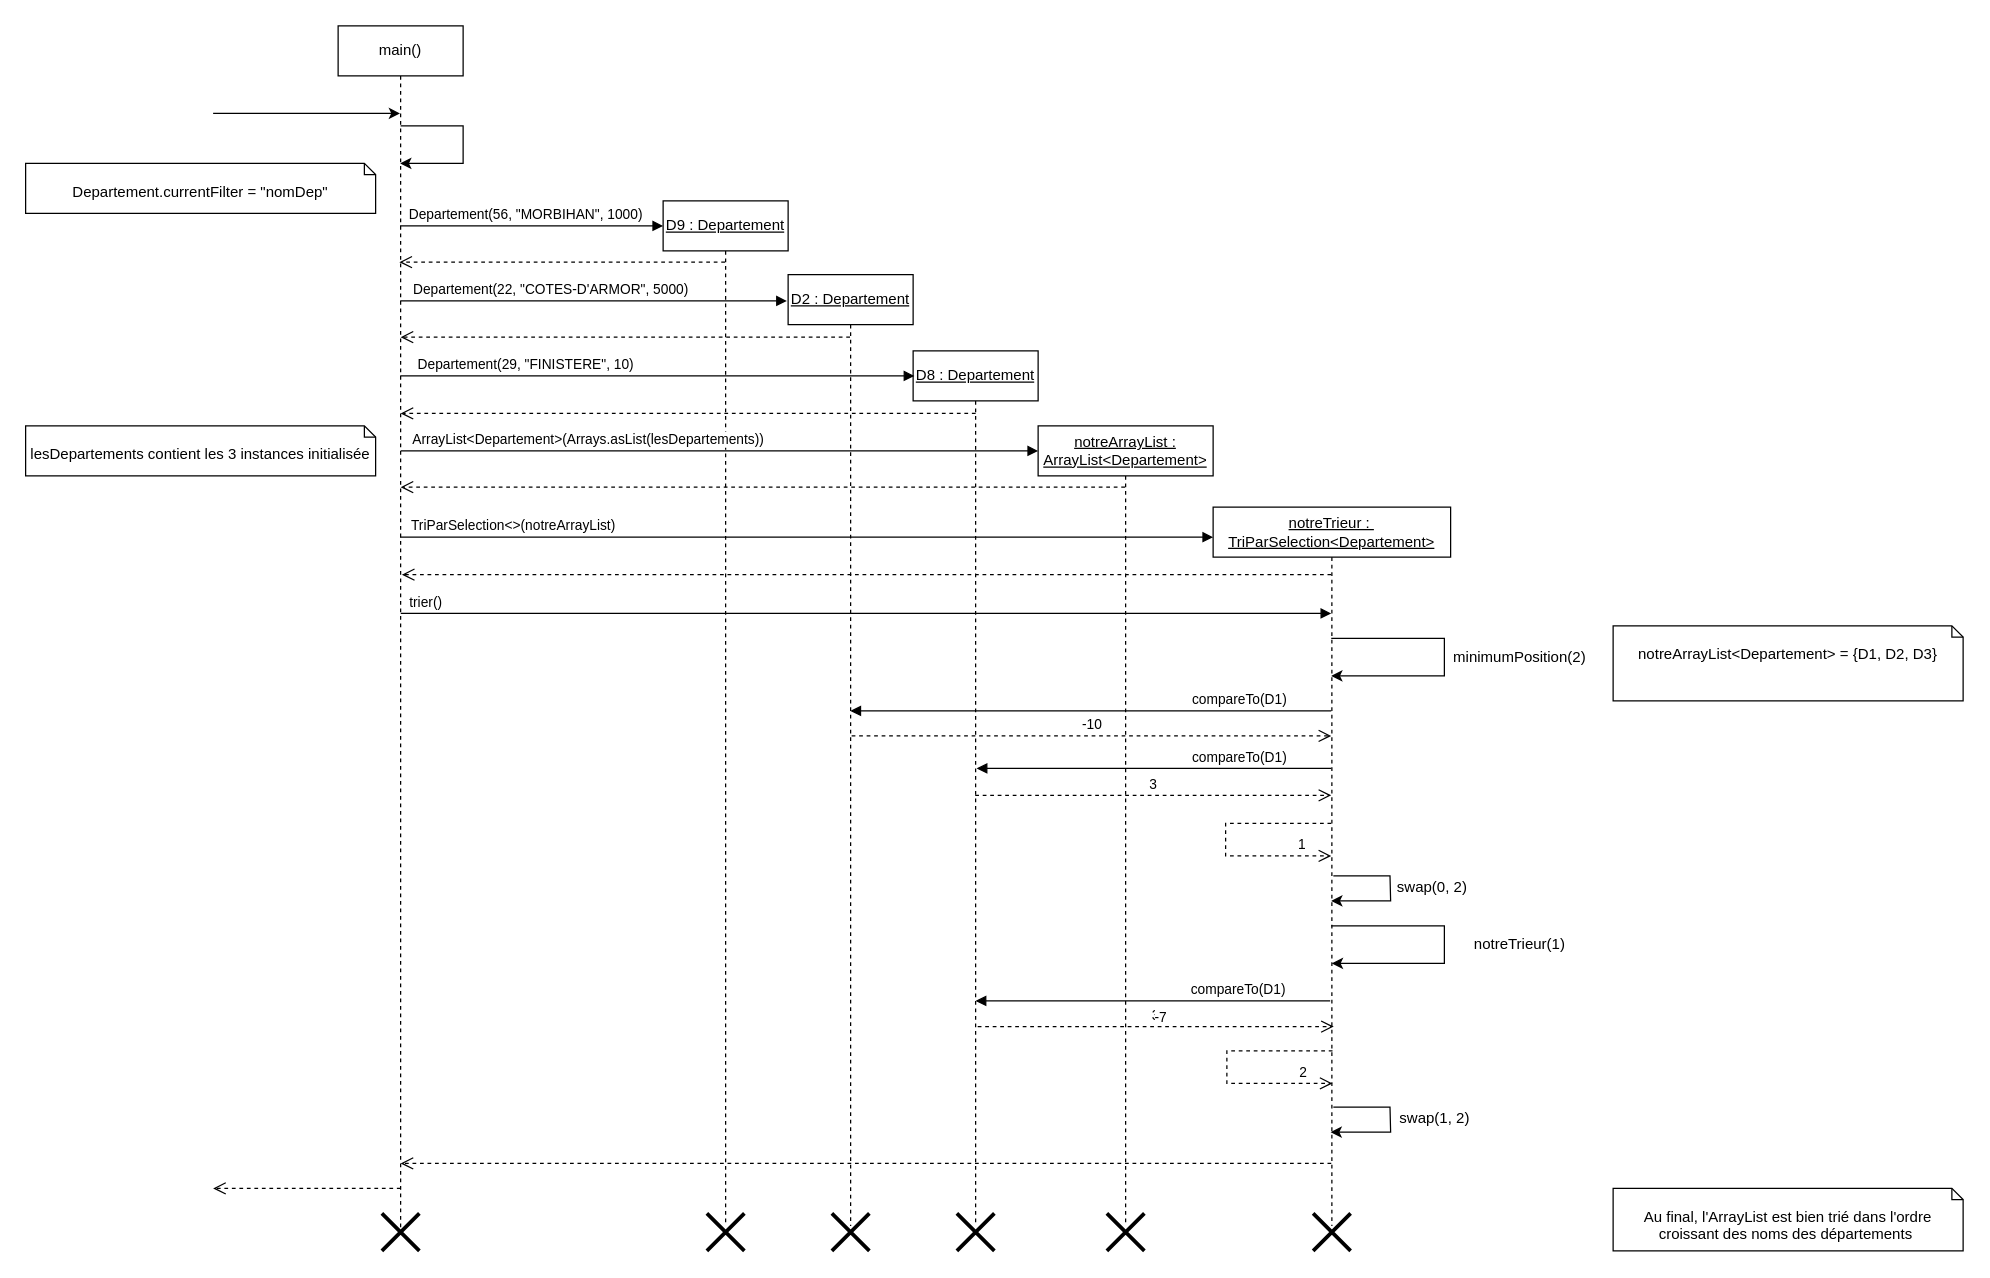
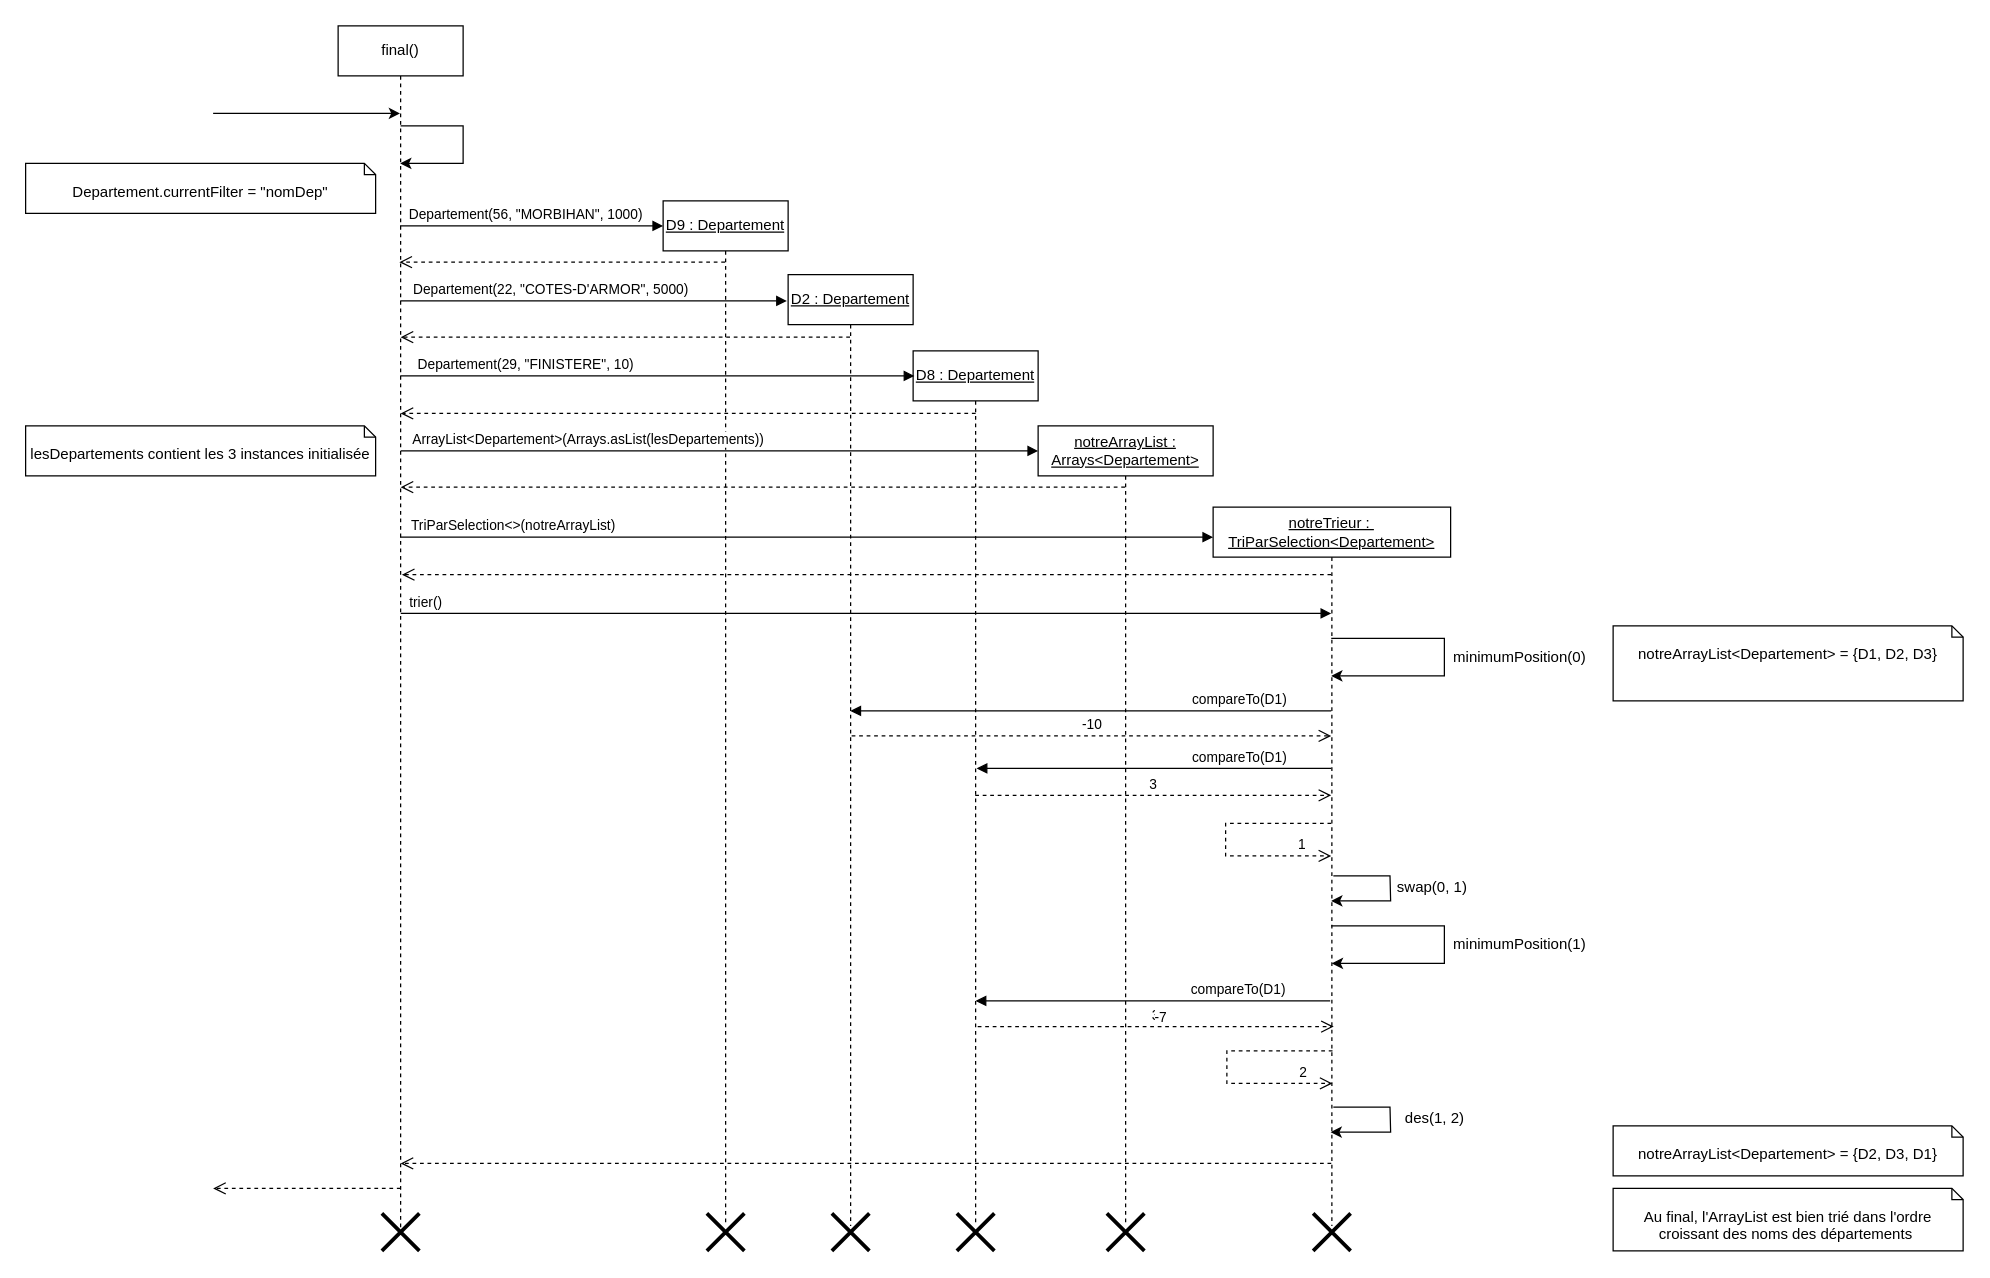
(401, 51) -> (401, 51)
(1126, 451) -> (1126, 451)
(1520, 657) -> (1520, 657)
(1433, 887) -> (1433, 887)
(1520, 944) -> (1520, 944)
(1435, 1118) -> (1435, 1118)
none -> (1788, 1151)
